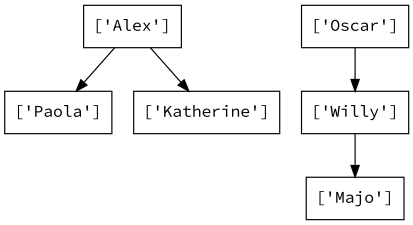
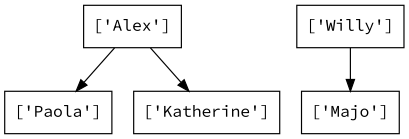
(355, 26) -> none
